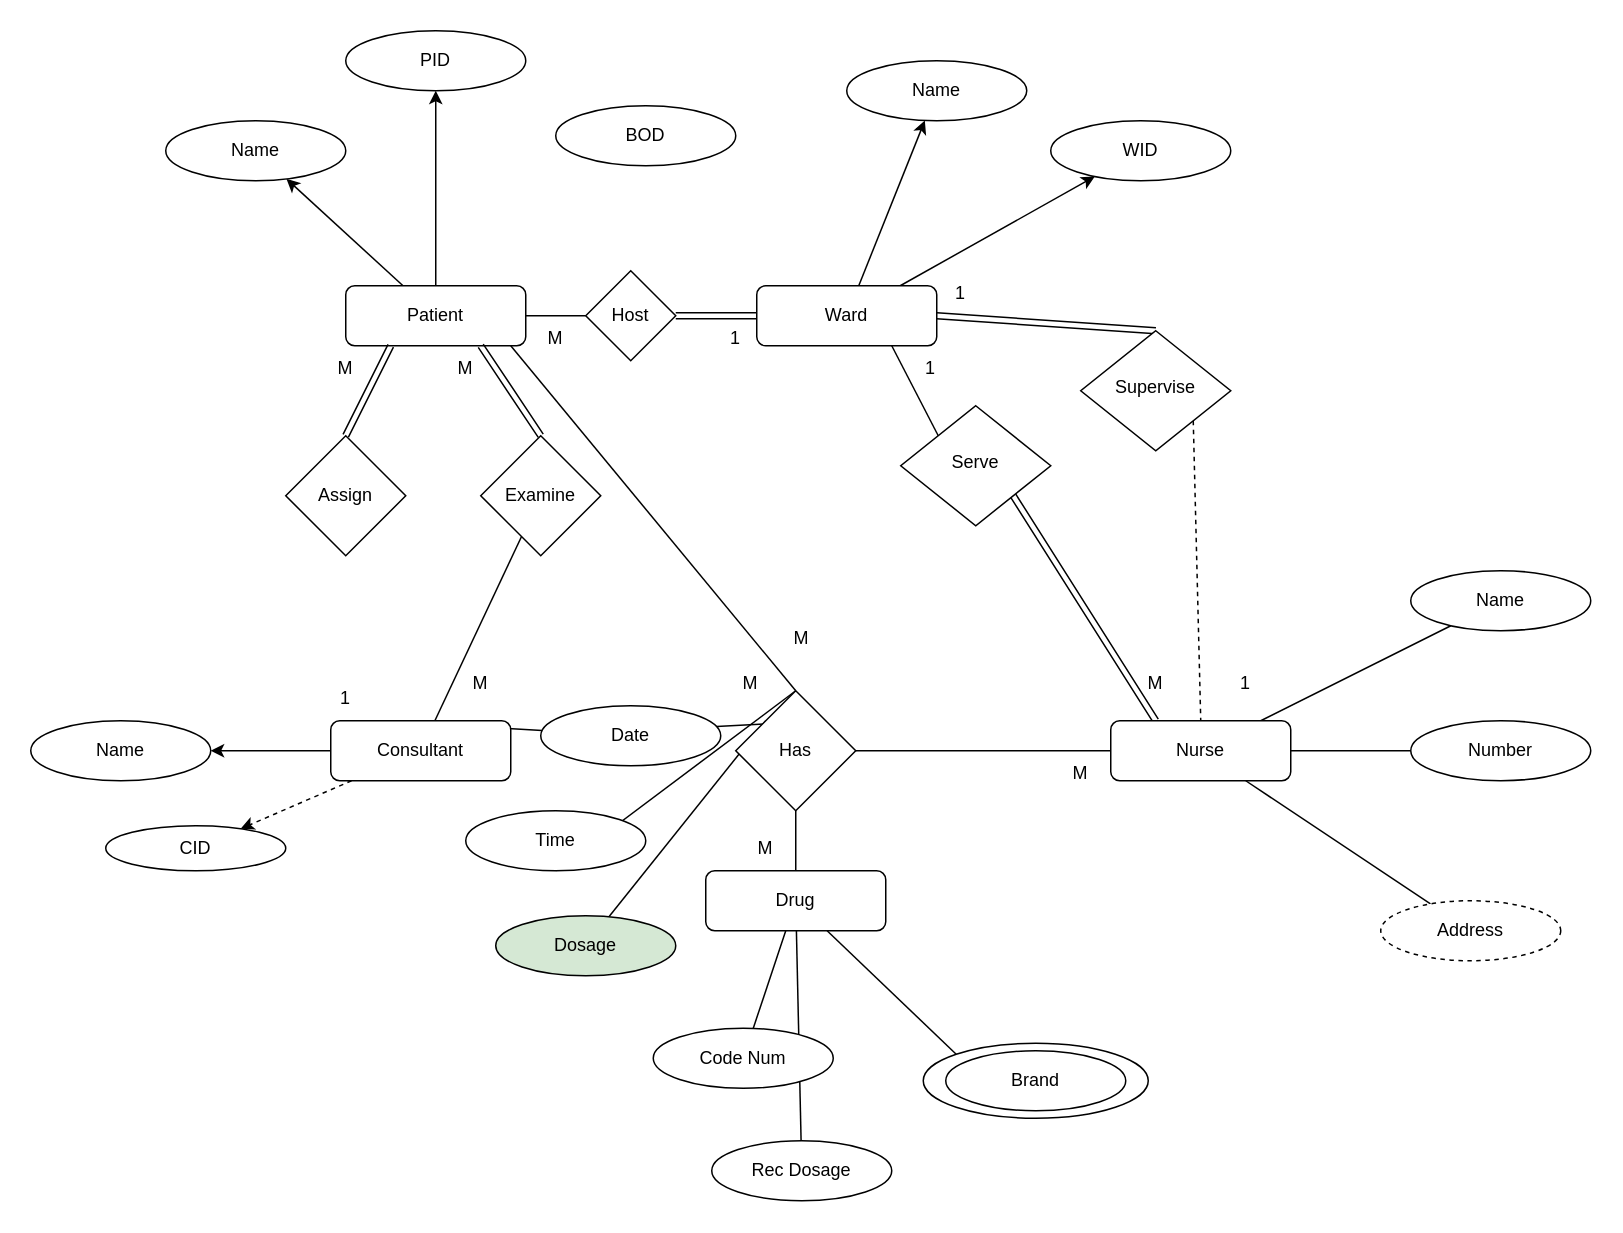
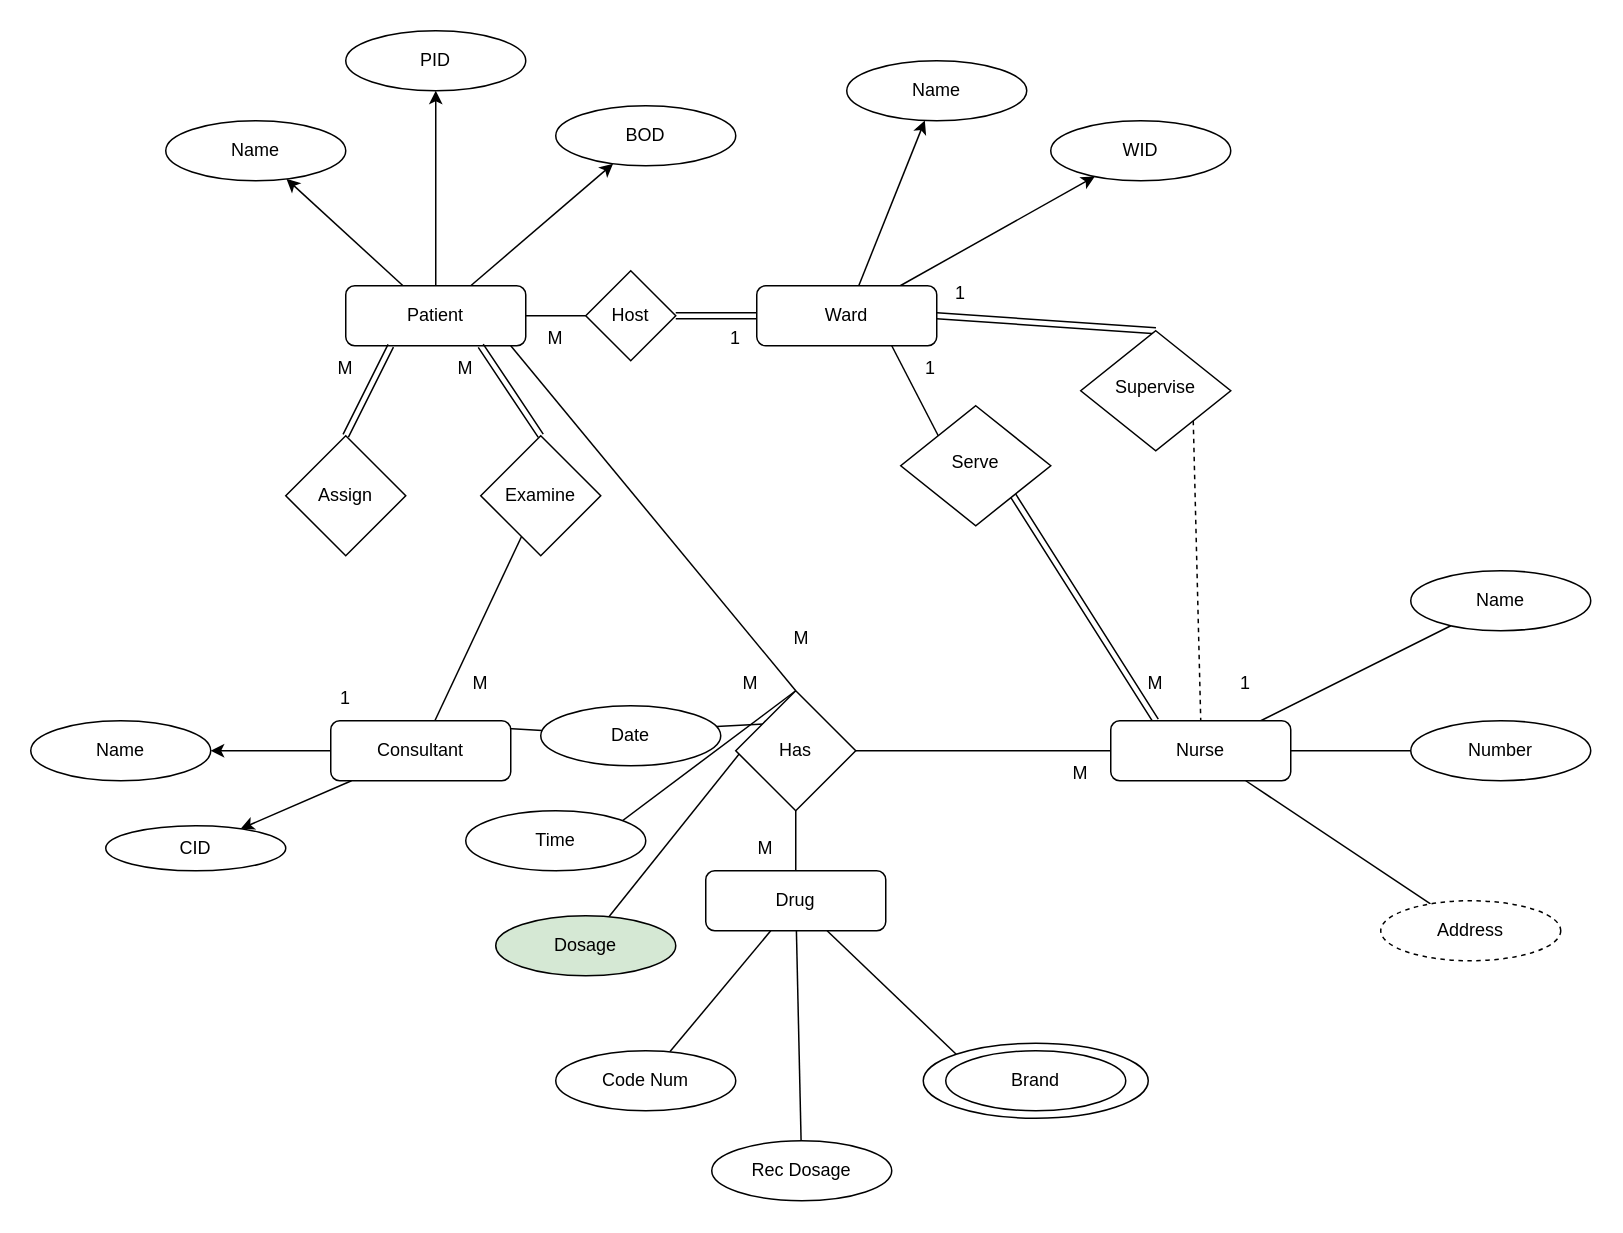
none -> (538, 228)
(299, 803) -> (299, 803)
(743, 1058) -> (646, 1081)
